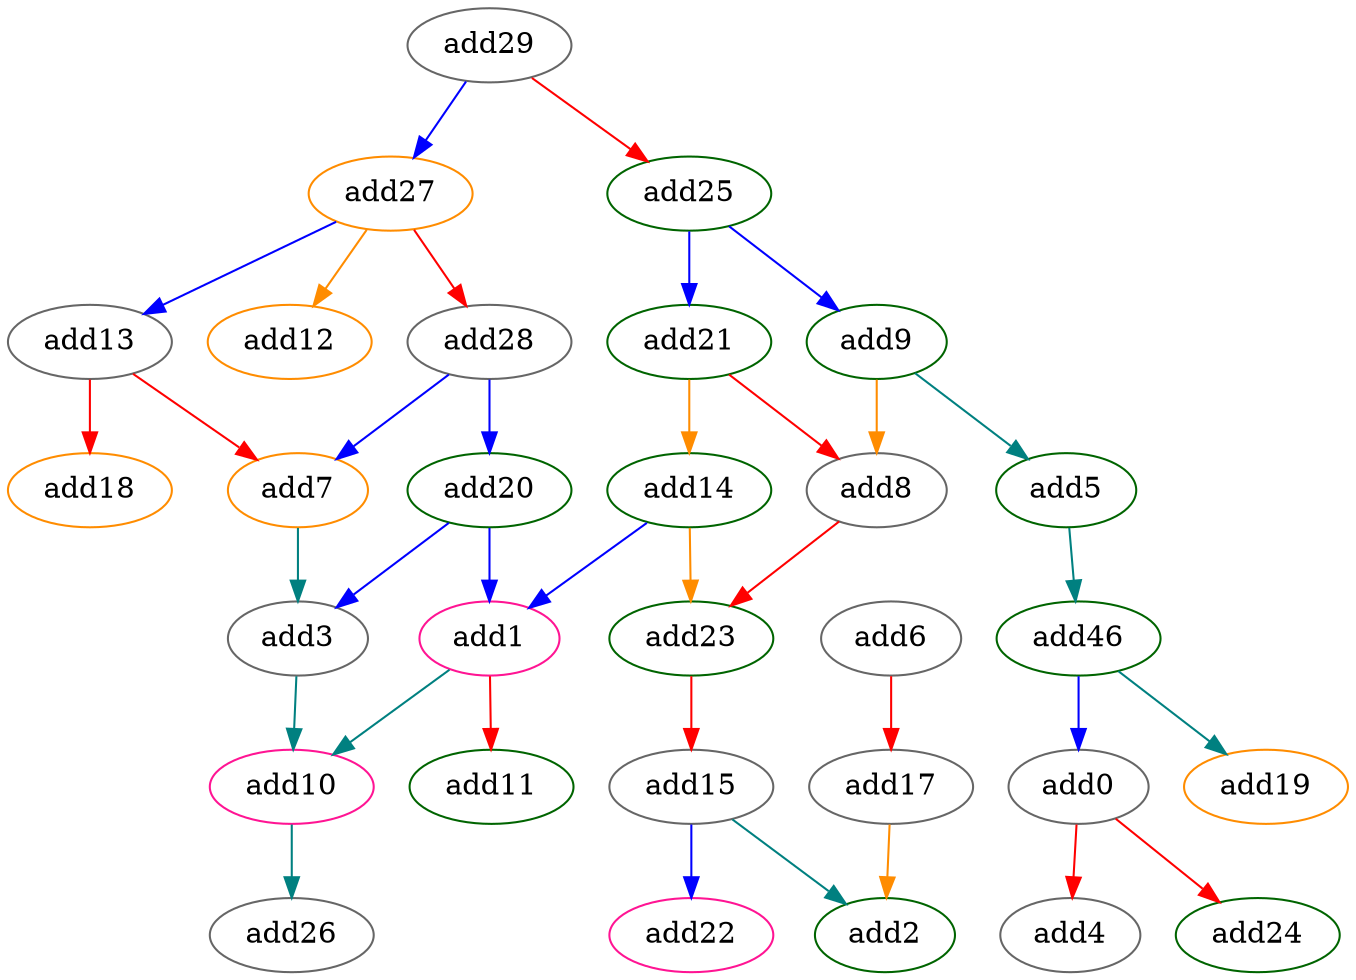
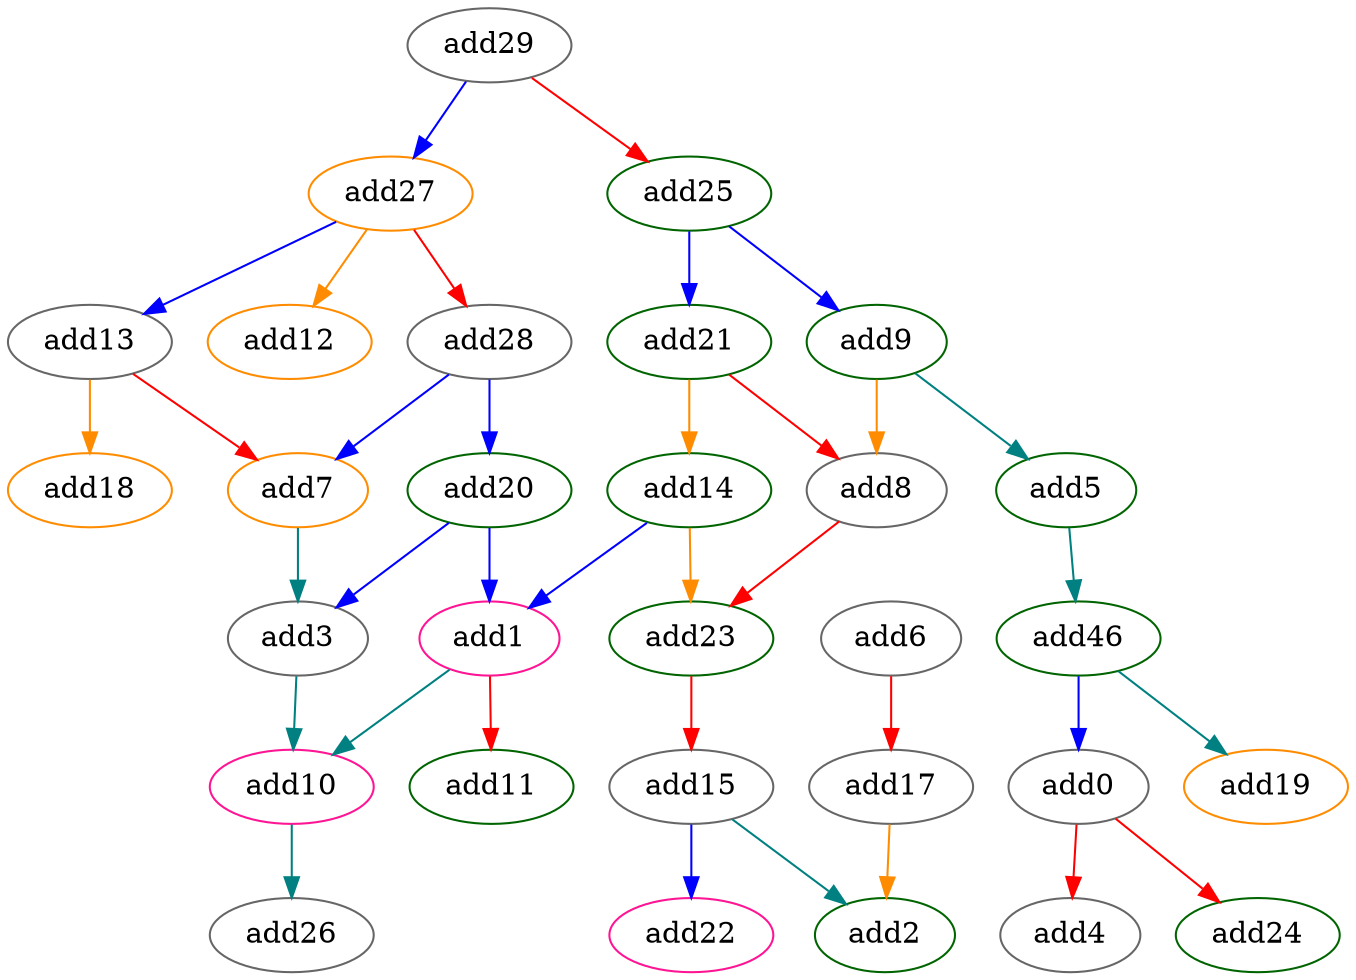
(90, 406) -> (90, 406)
